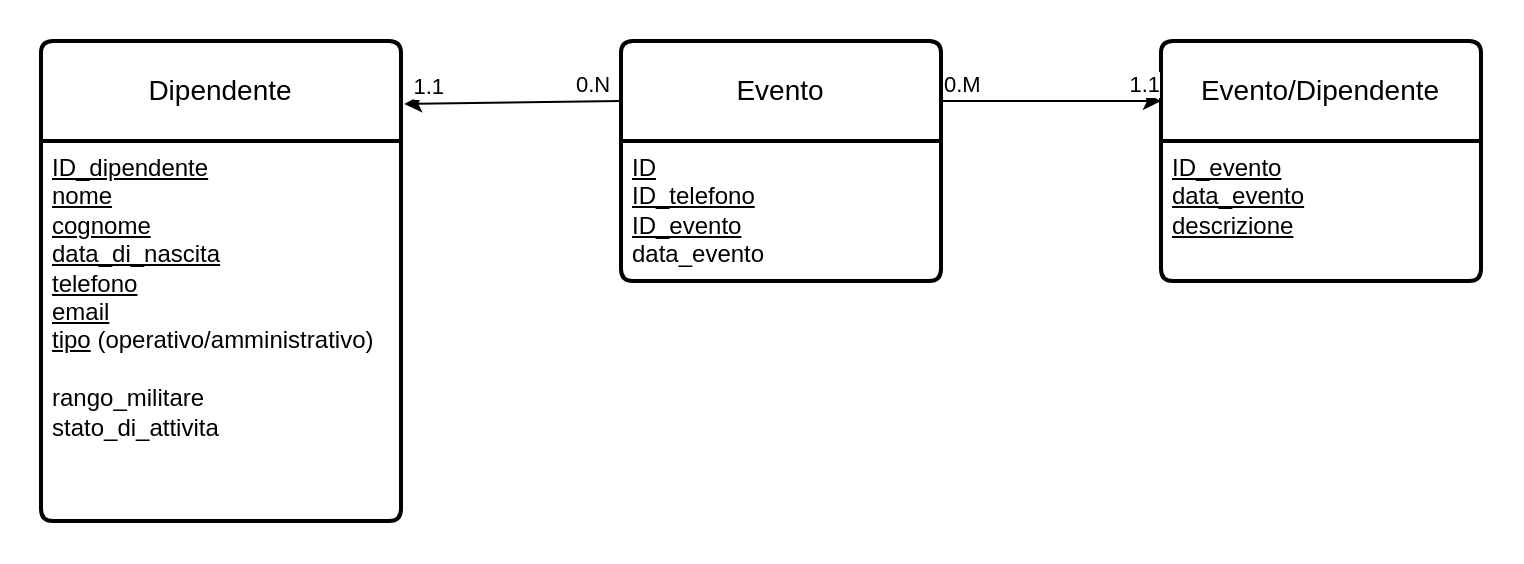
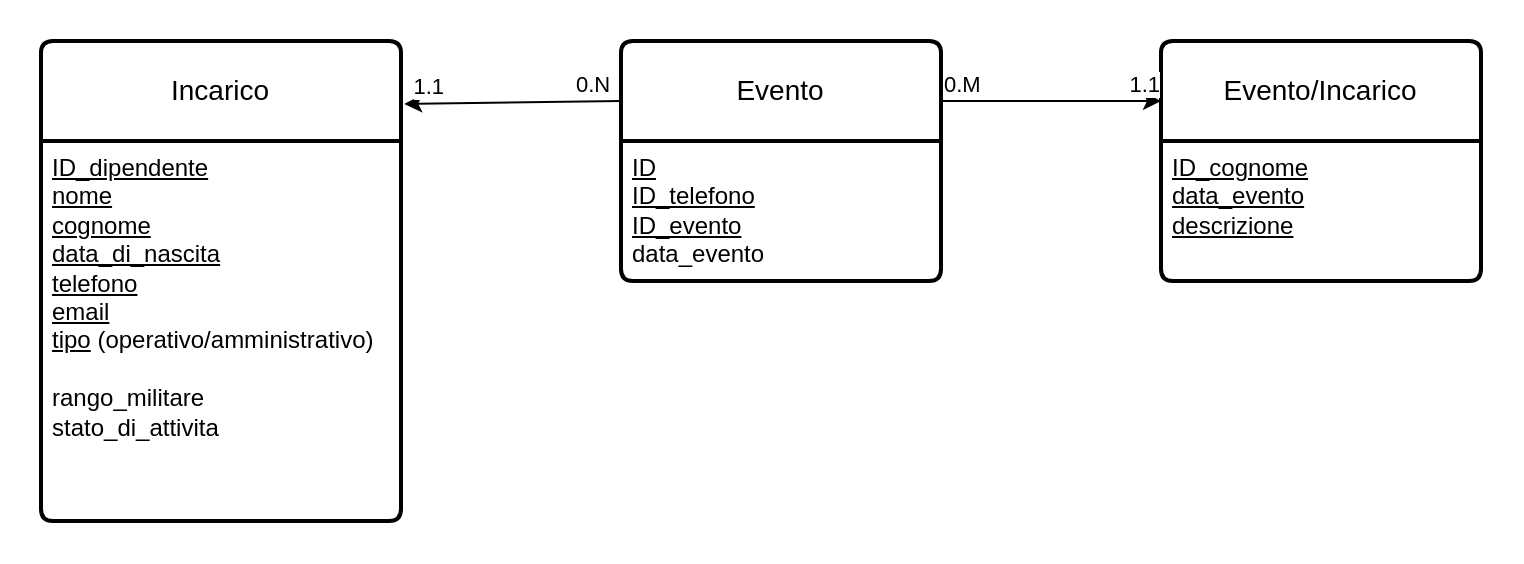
(221, 91) -> (221, 91)
(1321, 91) -> (1321, 91)
(1247, 198) -> (1247, 198)
